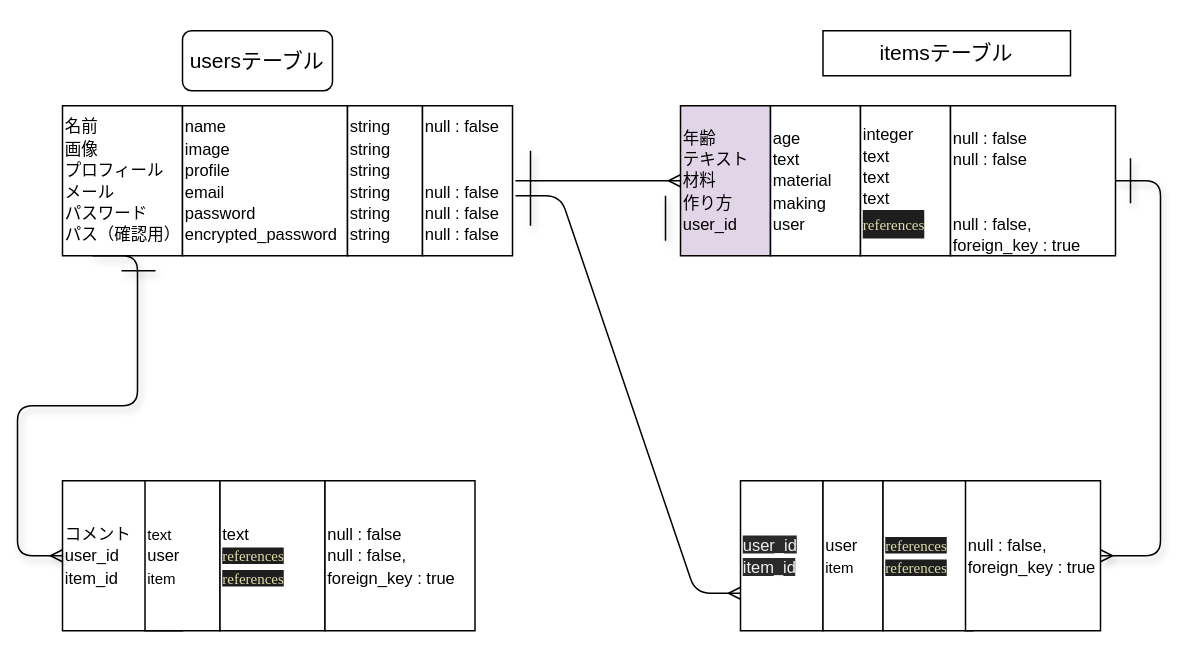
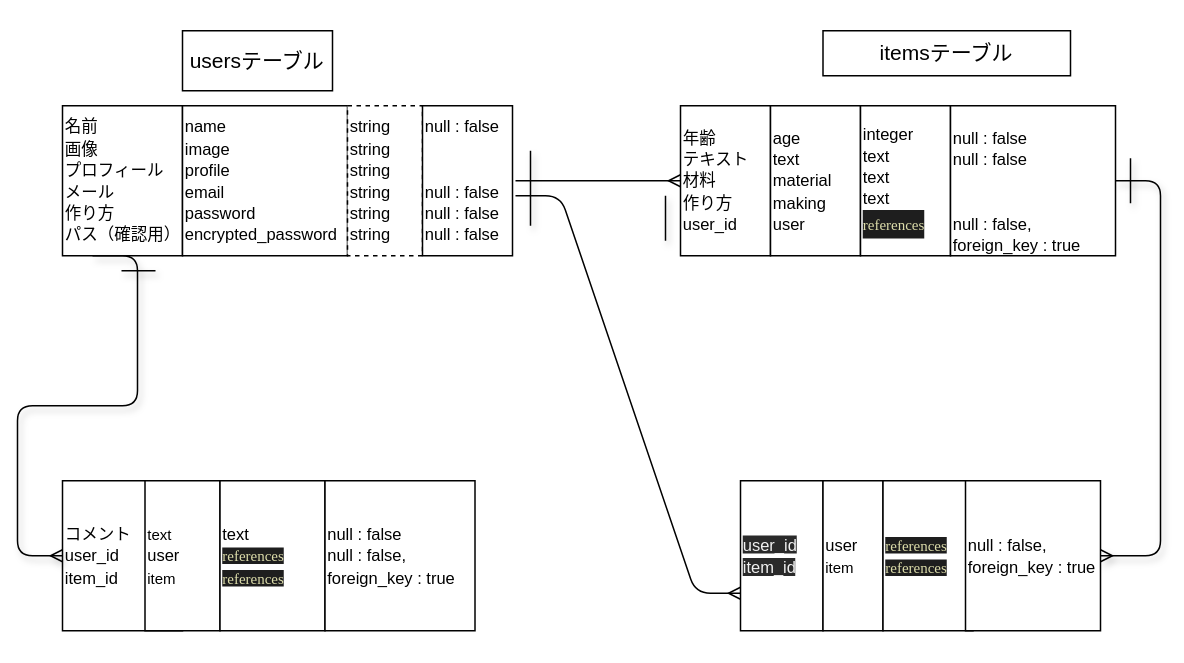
(257, 61) -> (257, 61)
(124, 181) -> (124, 181)
(385, 181) -> (385, 181)
(725, 181) -> (725, 181)
